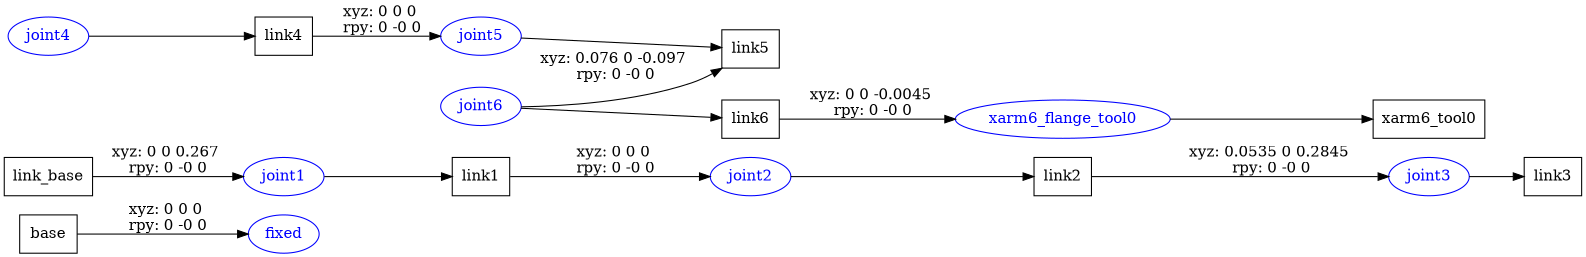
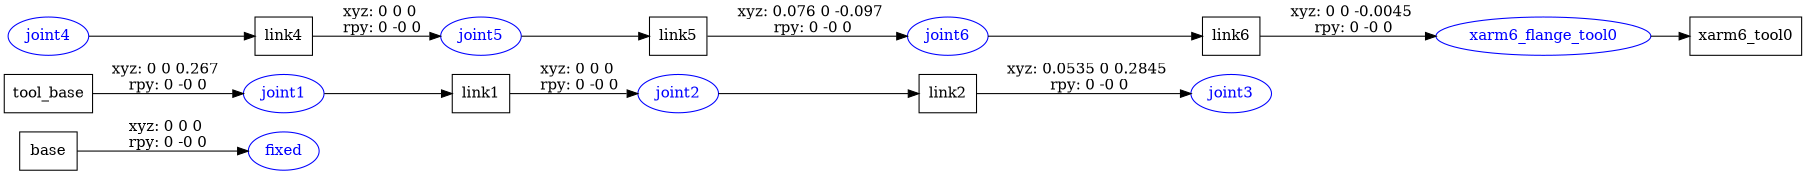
(619, 99) -> (802, 36)
(48, 177) -> (48, 94)
(1553, 177) -> none
